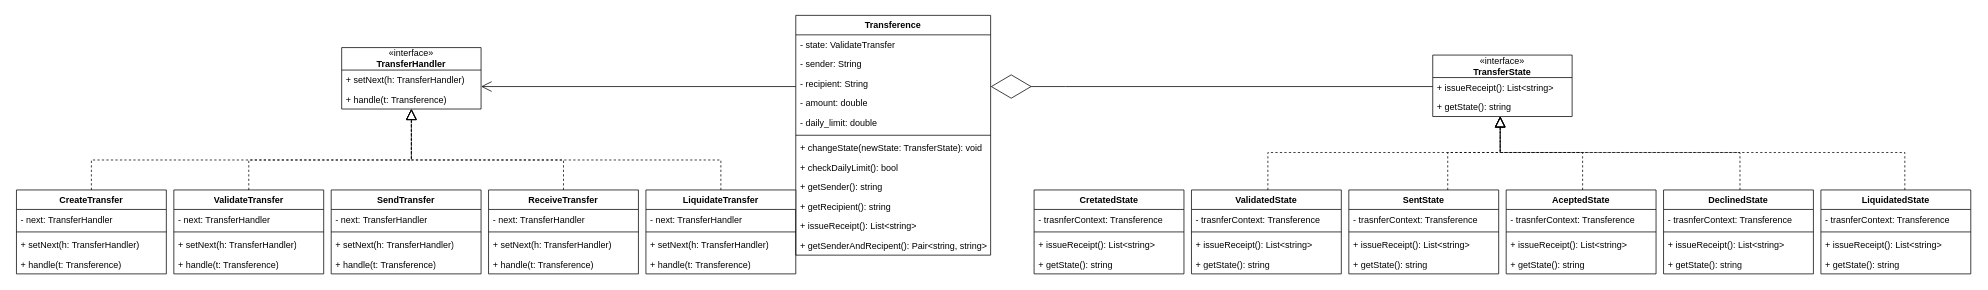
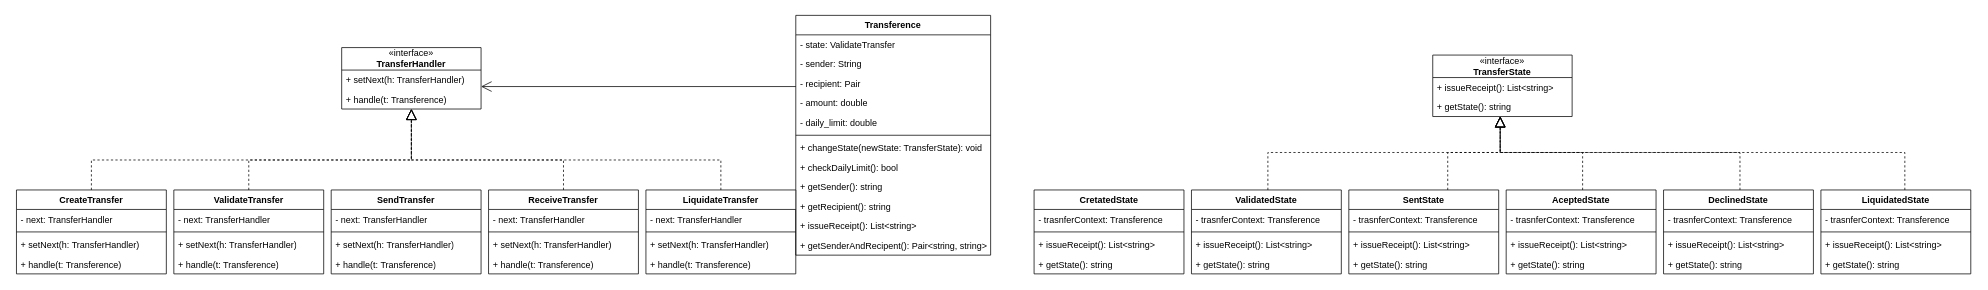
(841, 85) -> (836, 85)
(1233, 87) -> none
